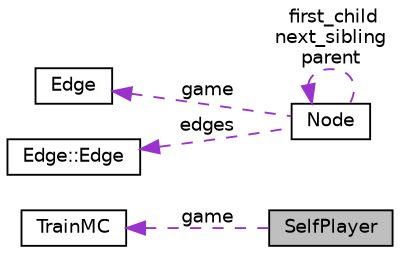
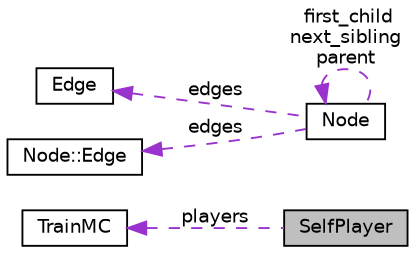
(205, 91) -> (213, 91)
(74, 157) -> (75, 157)
(205, 218) -> (213, 218)
